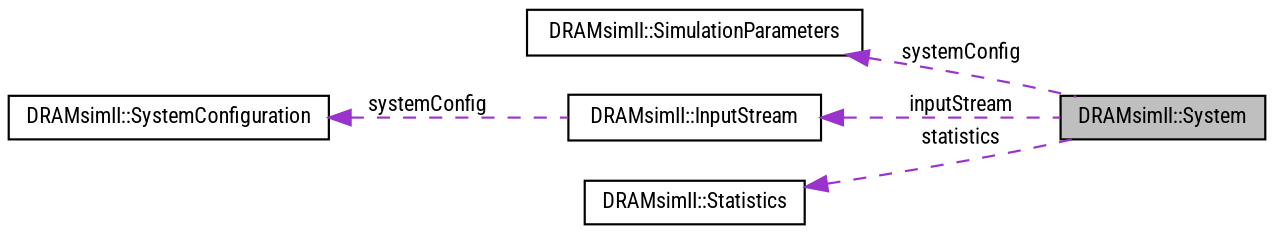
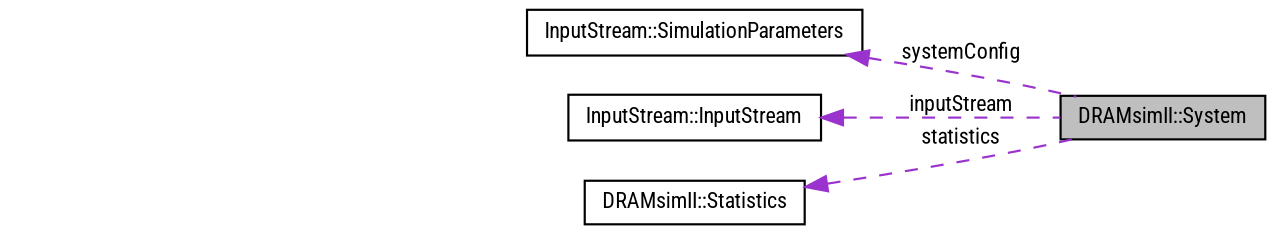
(695, 33) -> (695, 33)
(169, 118) -> none
(695, 118) -> (695, 118)
